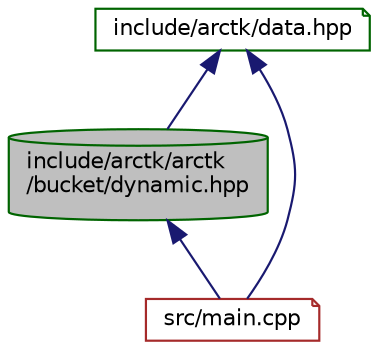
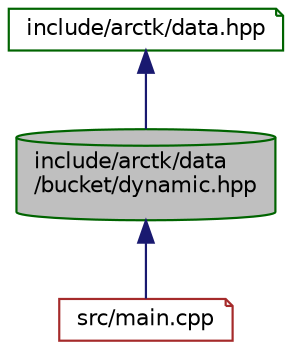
(138, 175) -> (146, 175)
(294, 186) -> none
